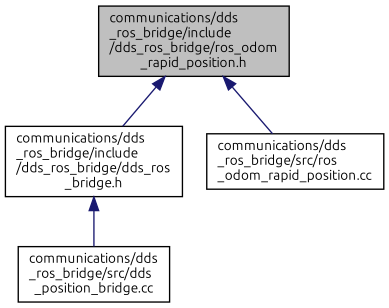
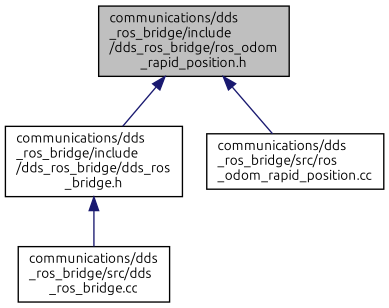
(94, 274) -> (94, 274)
